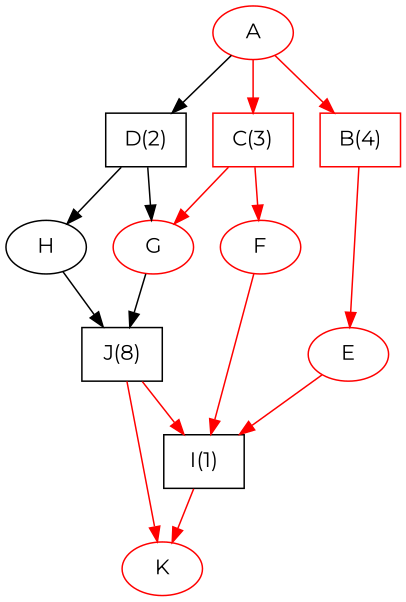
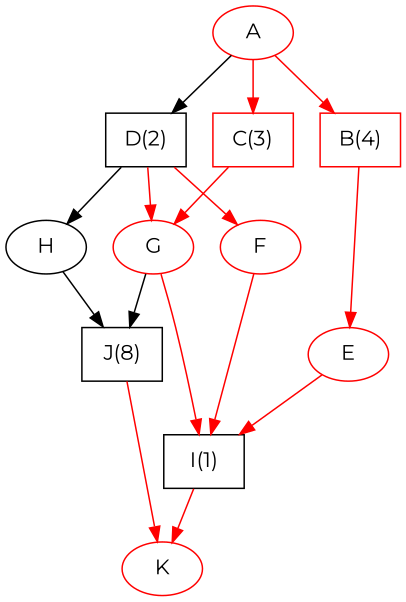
(149, 186) -> (149, 186)
(256, 186) -> (196, 187)
(158, 402) -> (180, 346)
